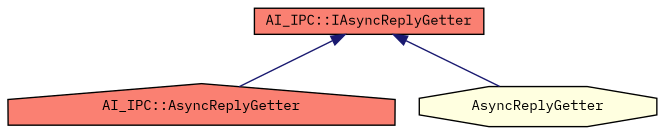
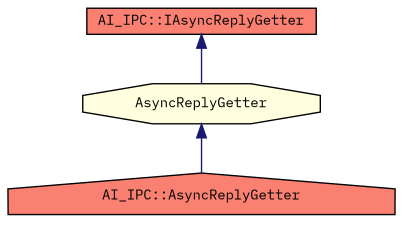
(286, 64) -> (202, 156)
